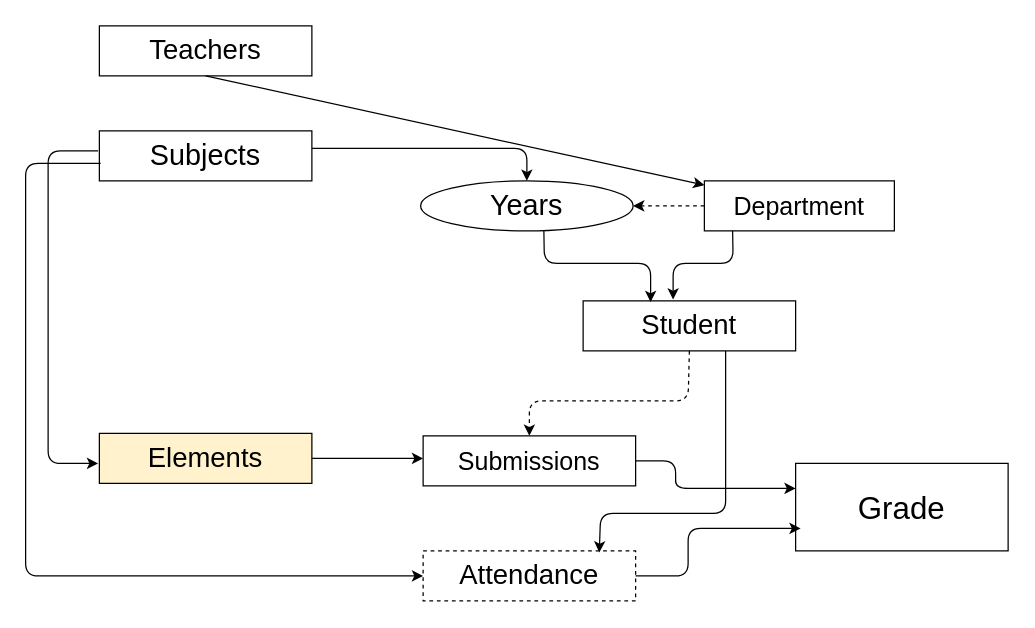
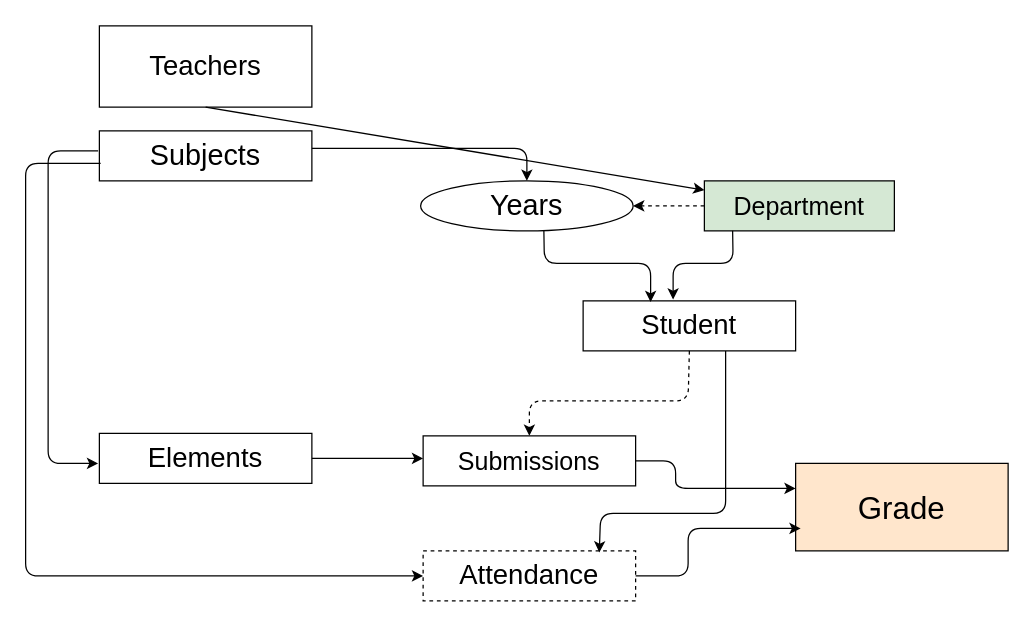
(206, 51) -> (206, 66)
(799, 206) -> (799, 206)
(206, 458) -> (206, 458)
(902, 507) -> (902, 507)
